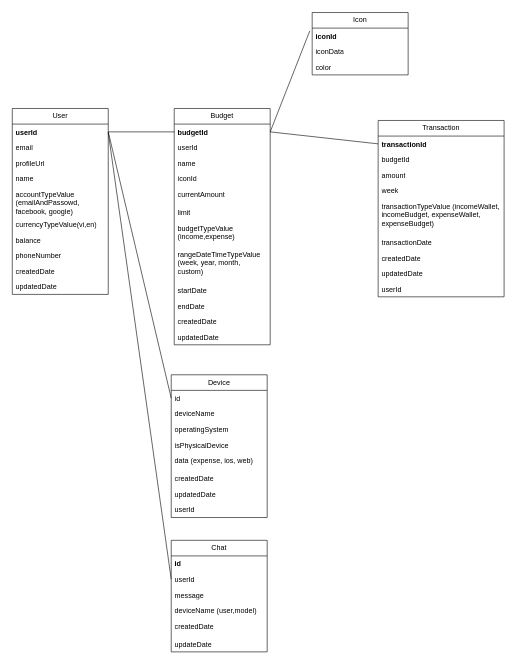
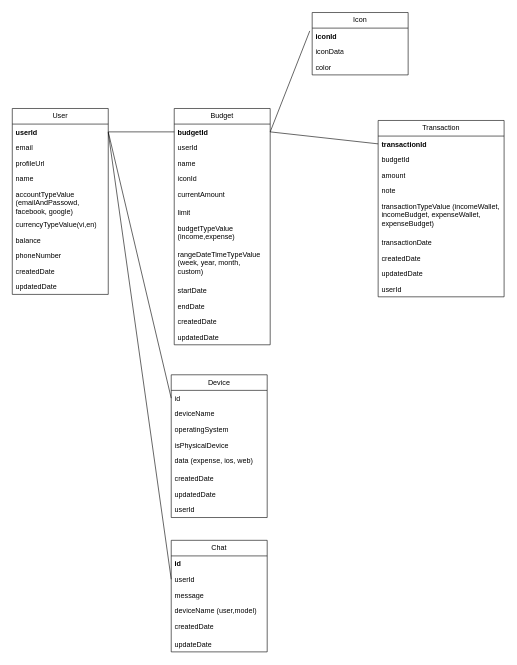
(390, 191) -> (390, 191)
